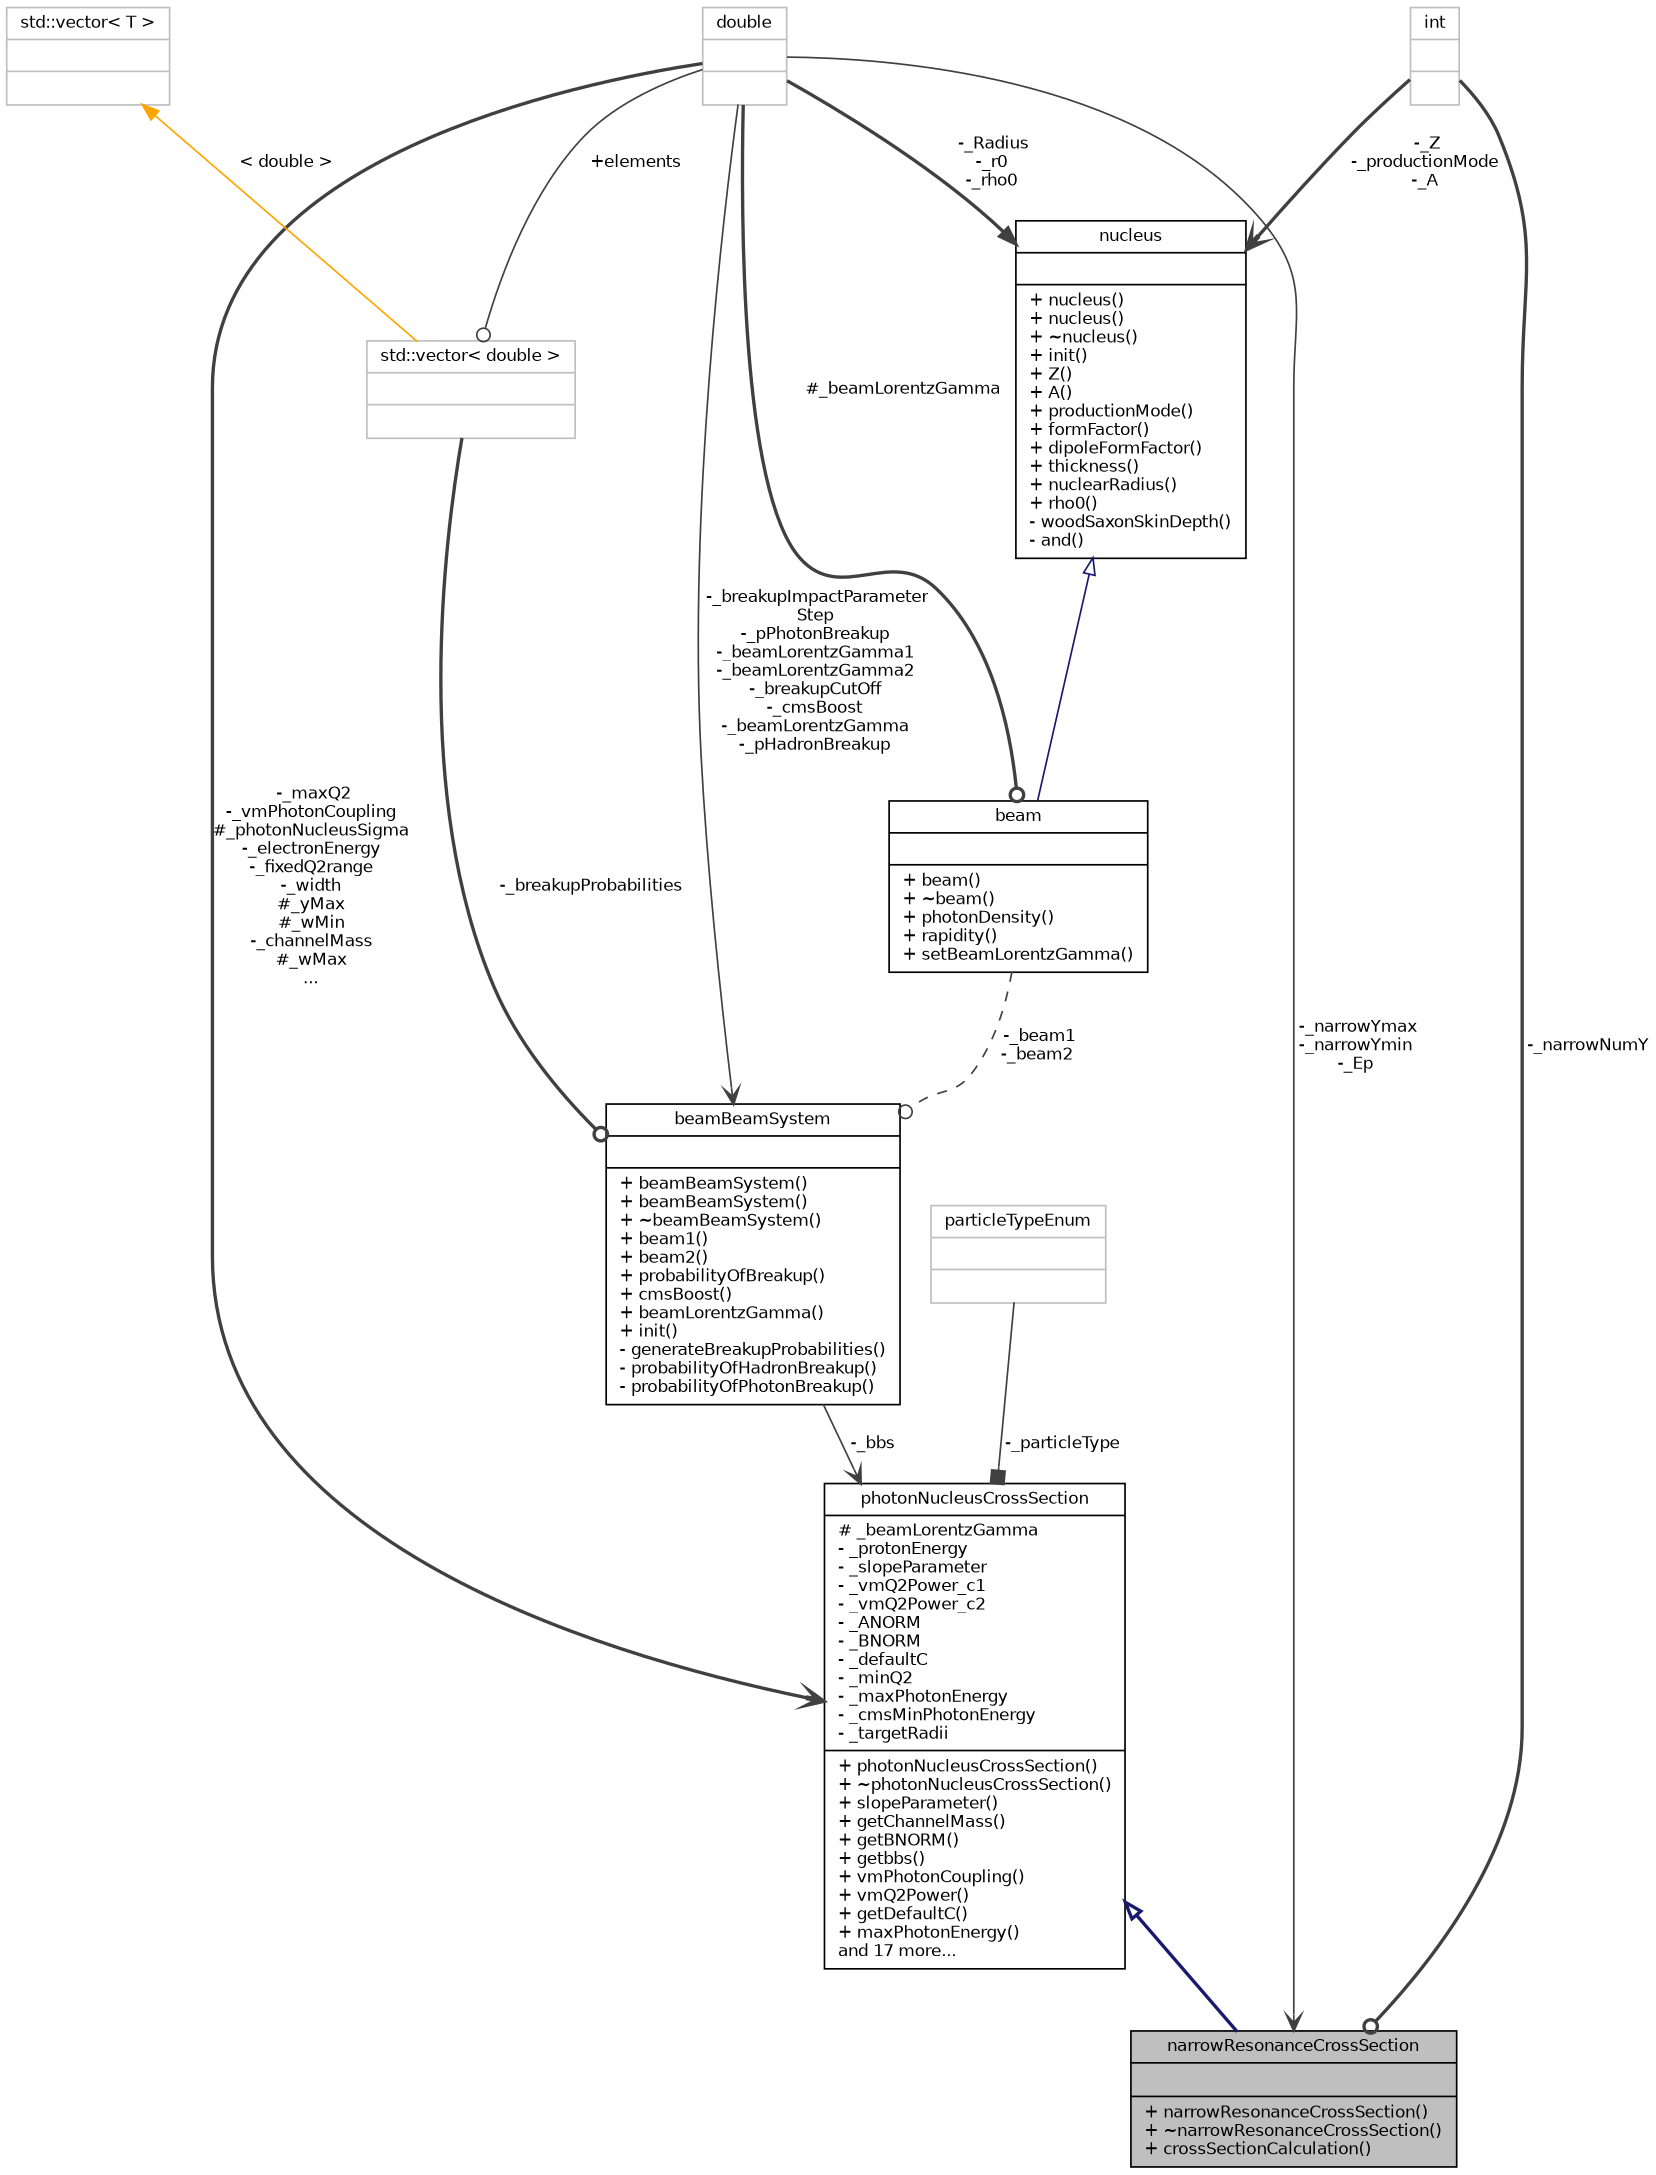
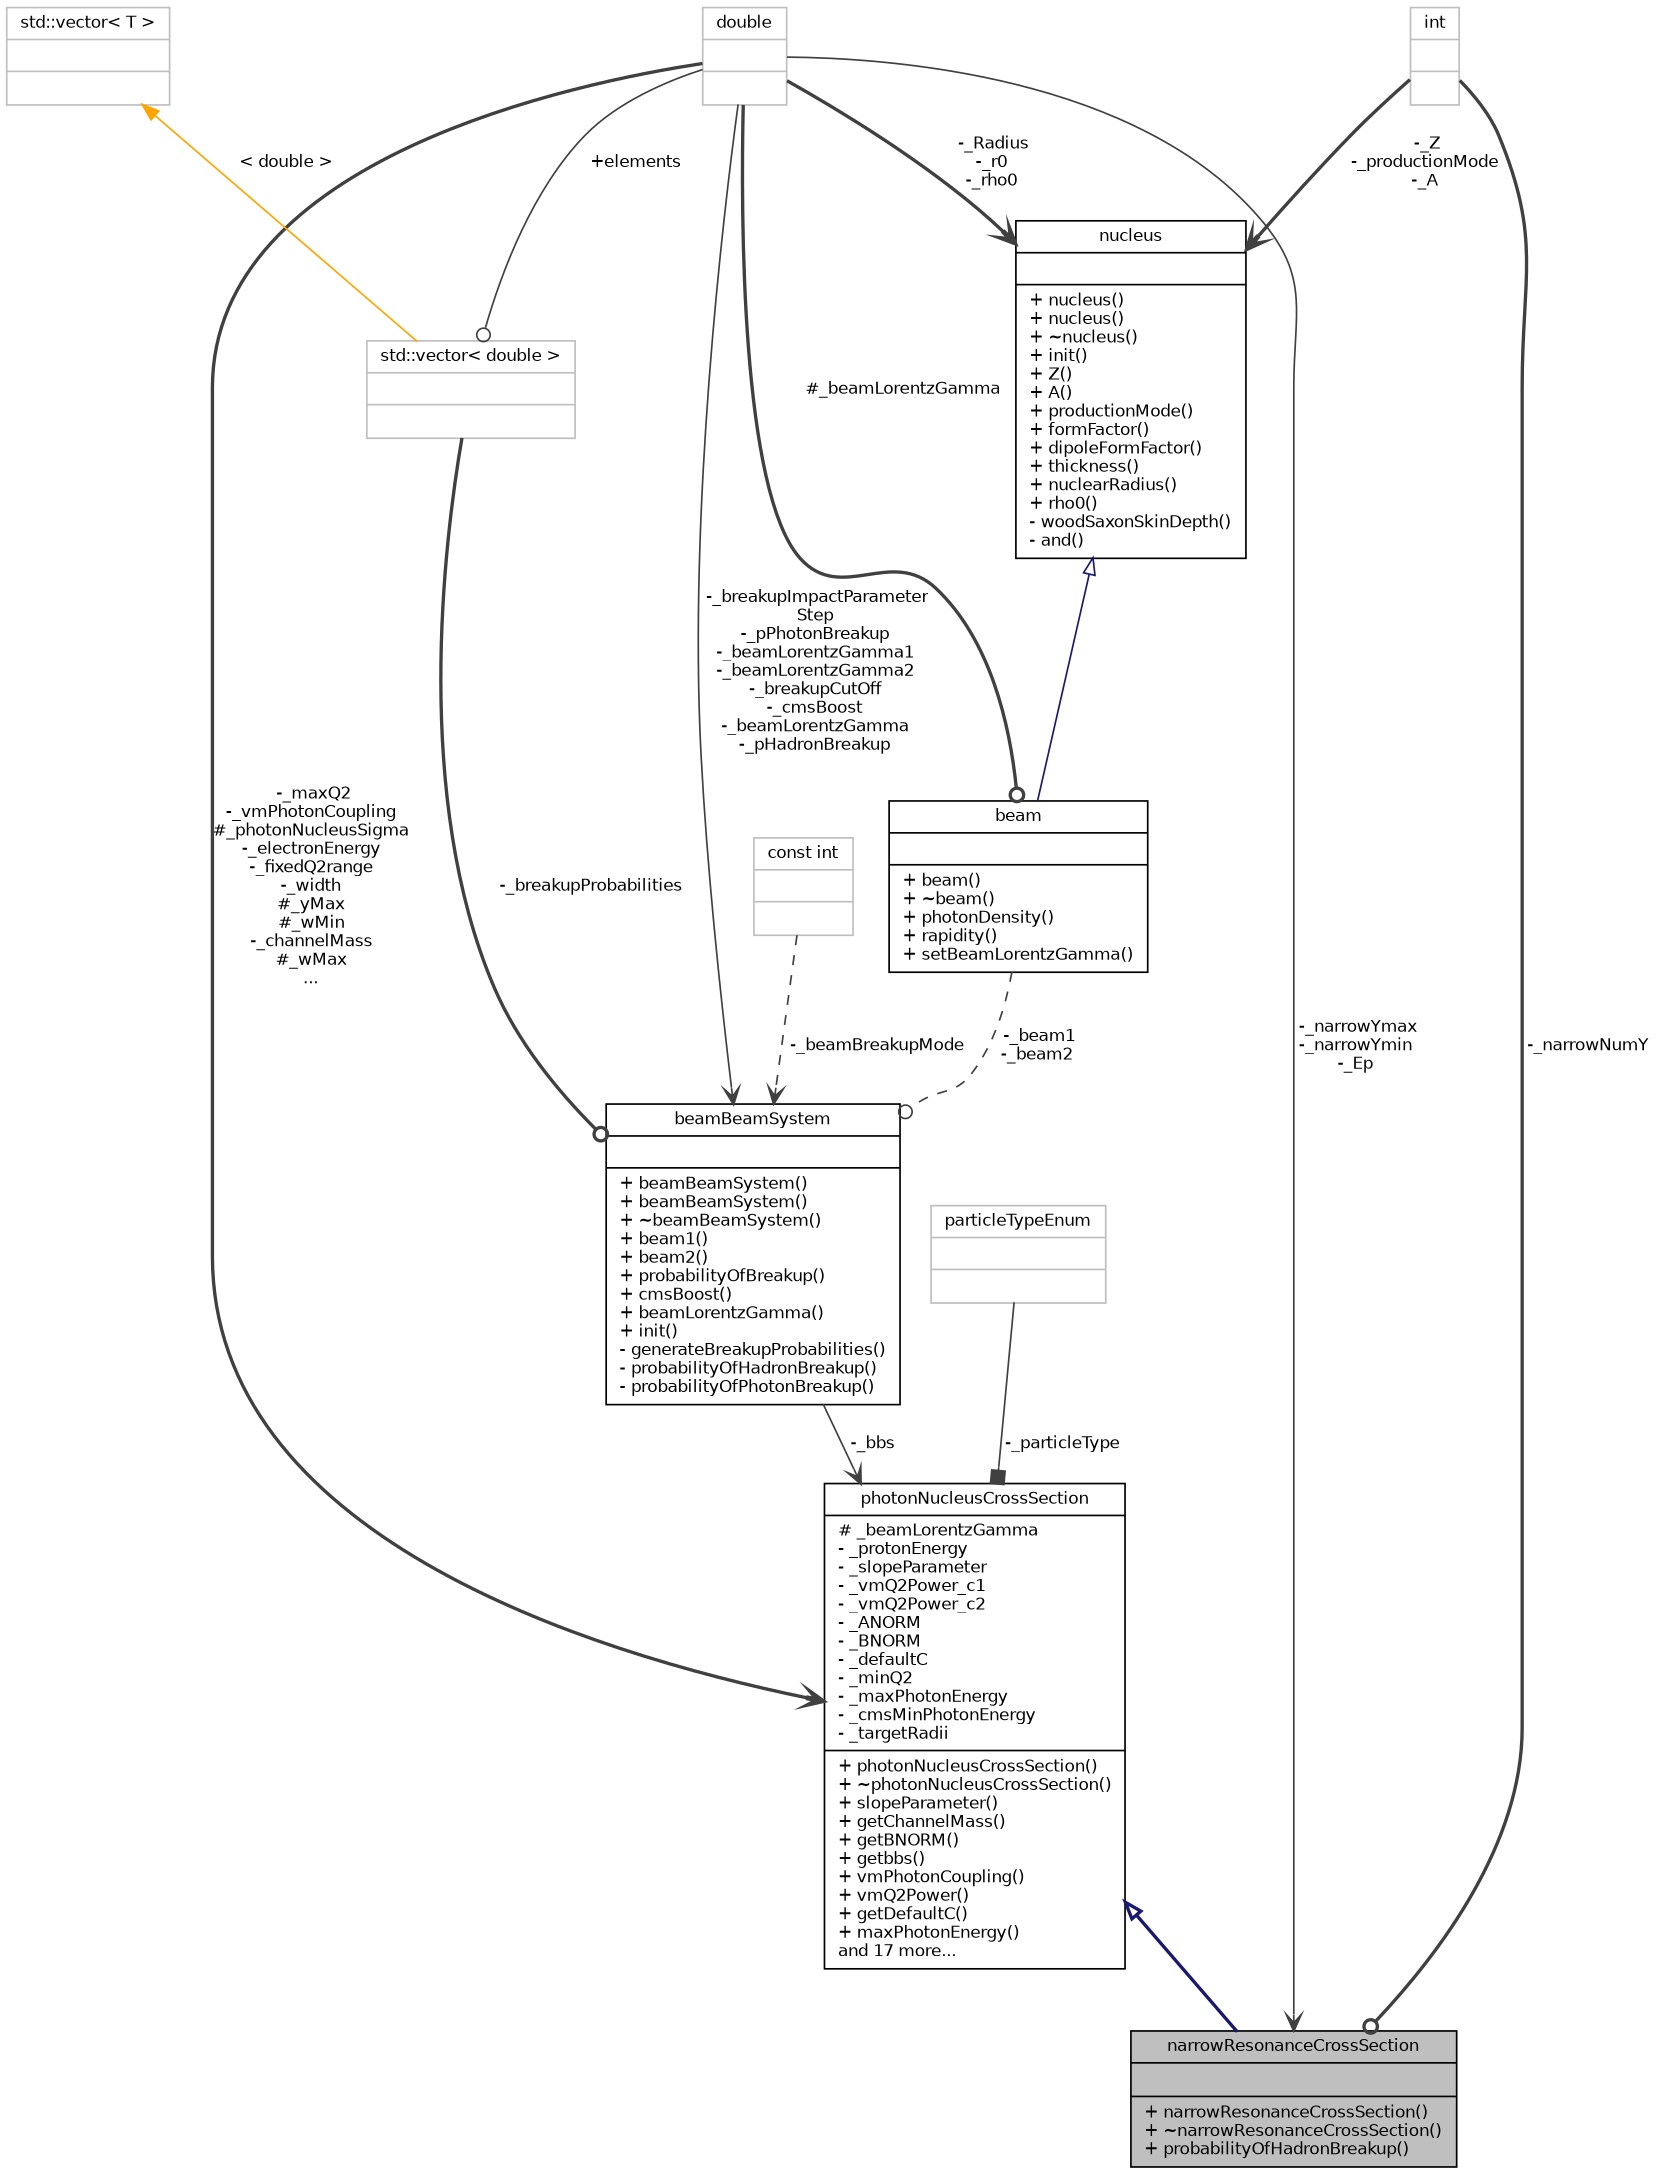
(900, 150) -> (900, 150)
none -> (803, 887)
(1259, 2149) -> (1277, 2149)
